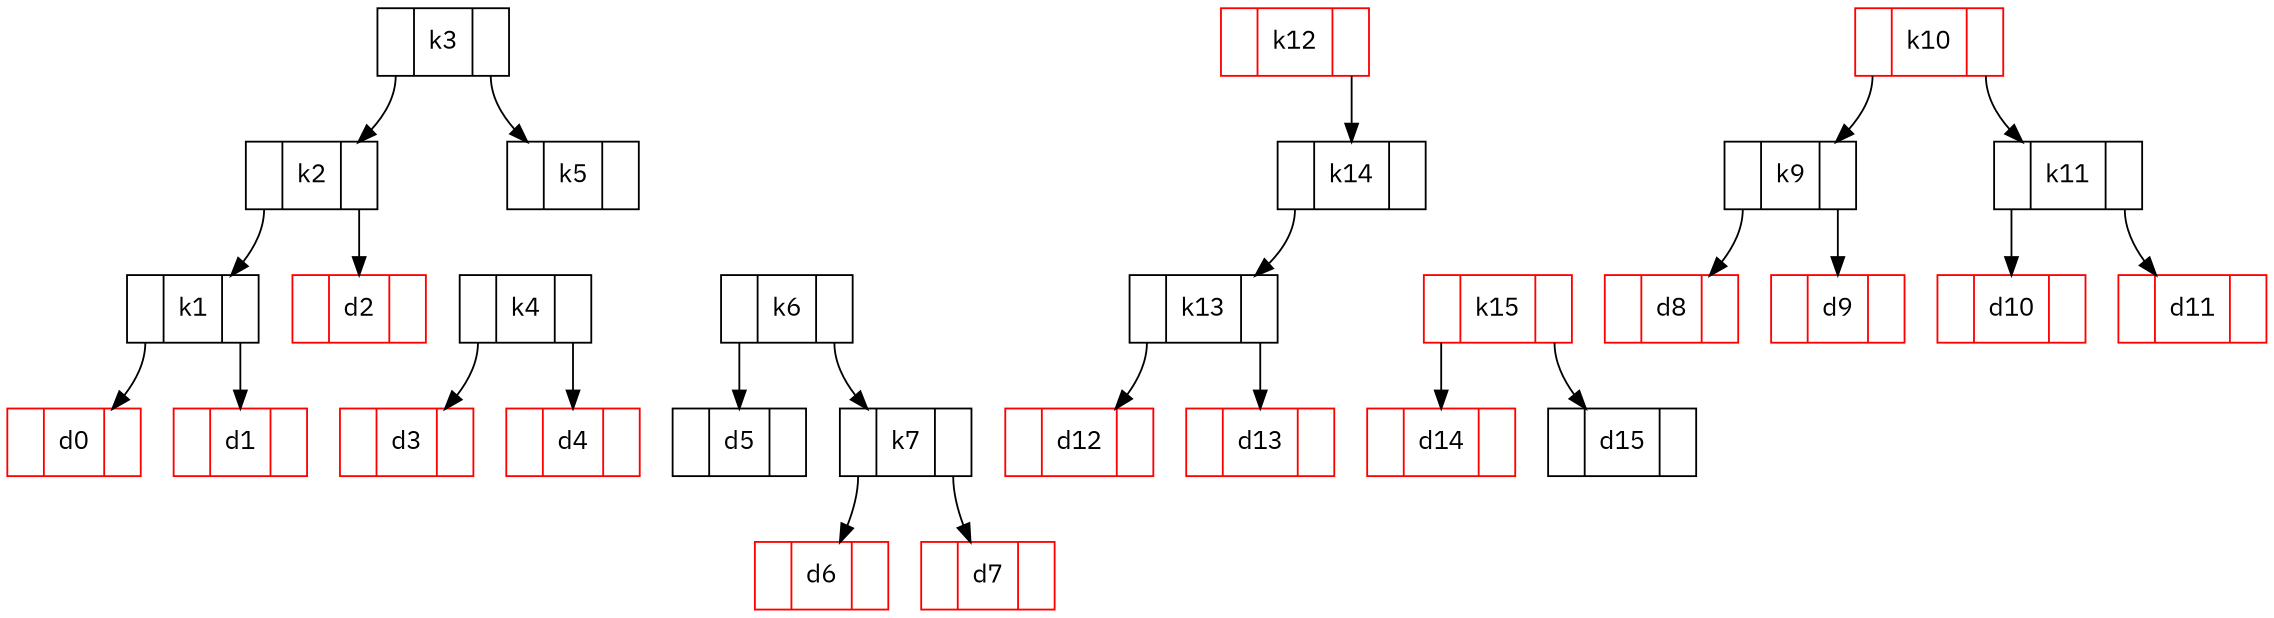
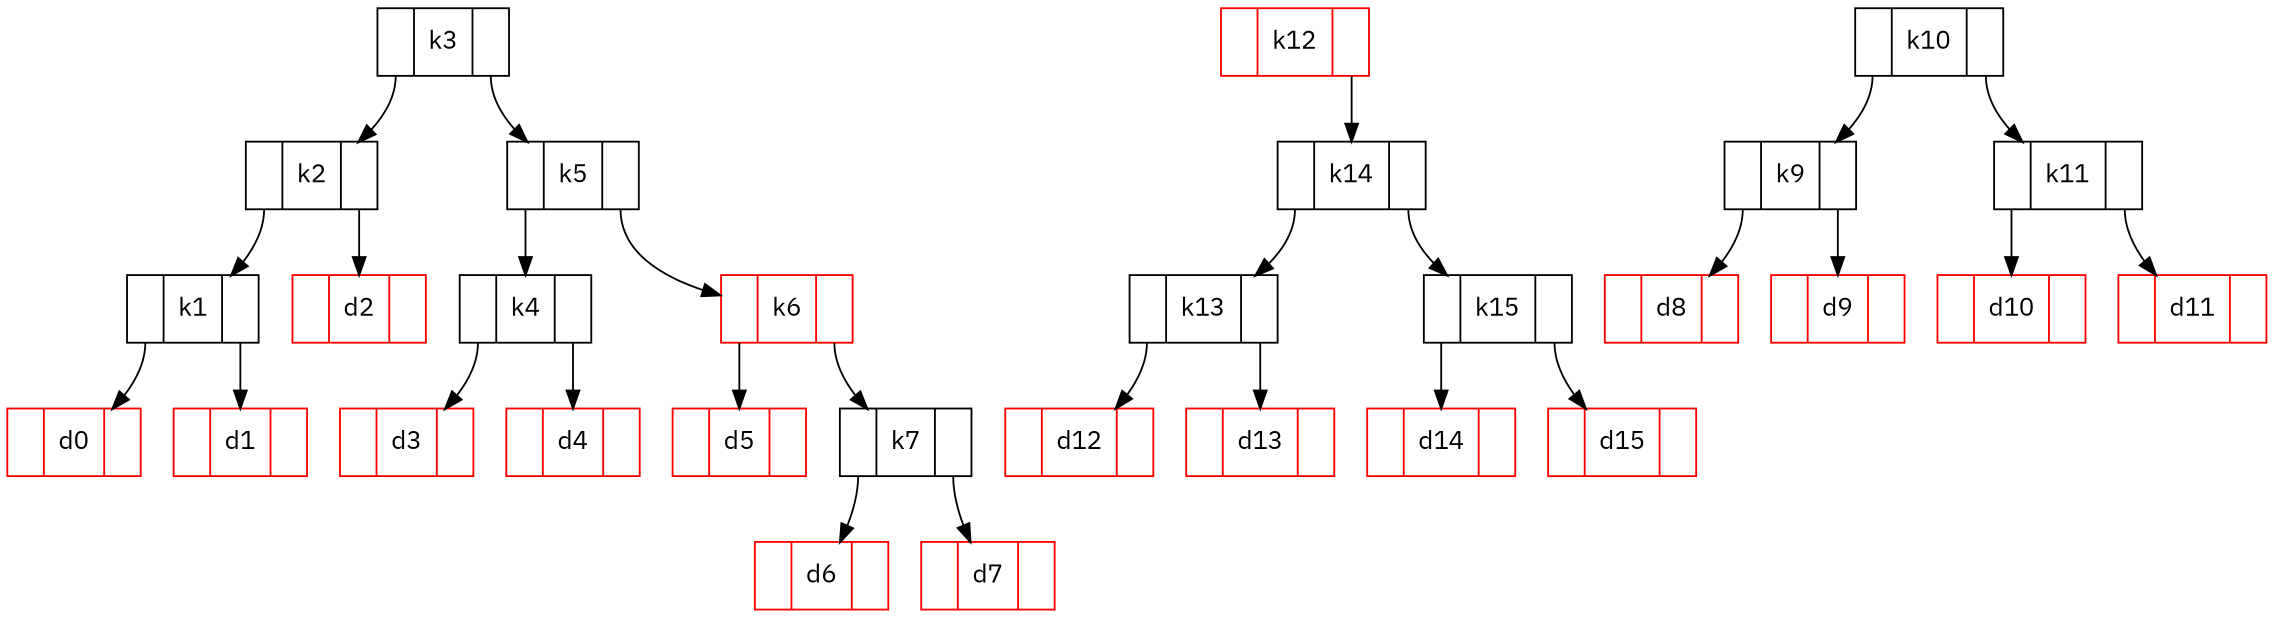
(1929, 42) -> (1929, 42)
none -> (525, 233)
none -> (1416, 238)
none -> (648, 262)
(787, 309) -> (787, 309)
(1498, 309) -> (1498, 309)
(739, 442) -> (739, 442)
(1622, 442) -> (1622, 442)
